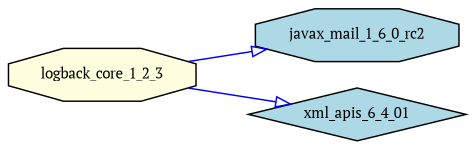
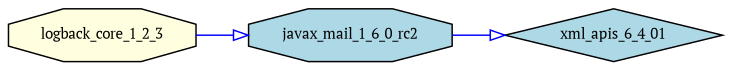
(232, 95) -> (471, 35)
